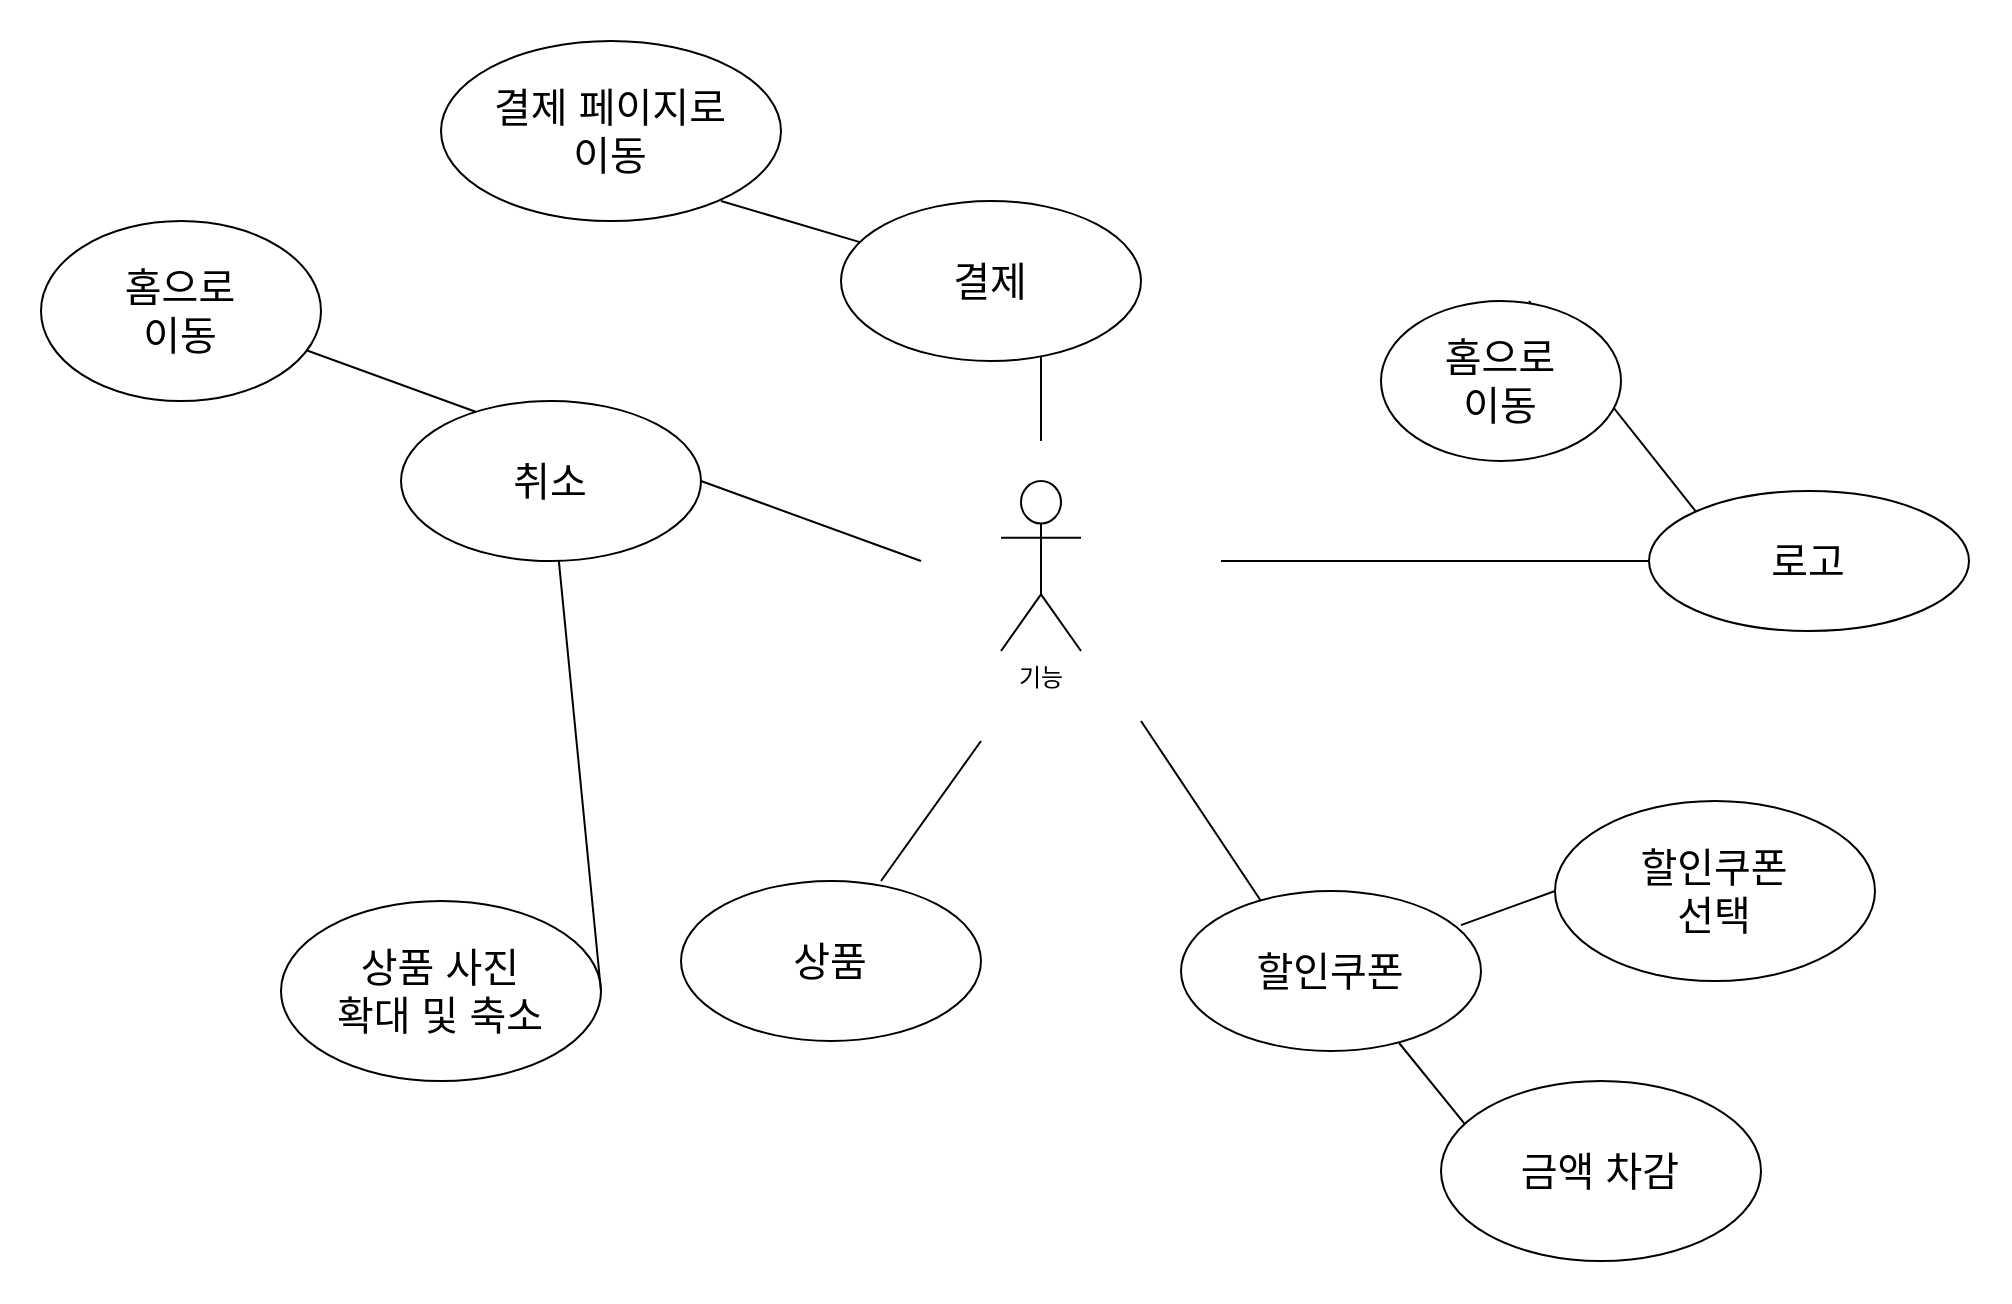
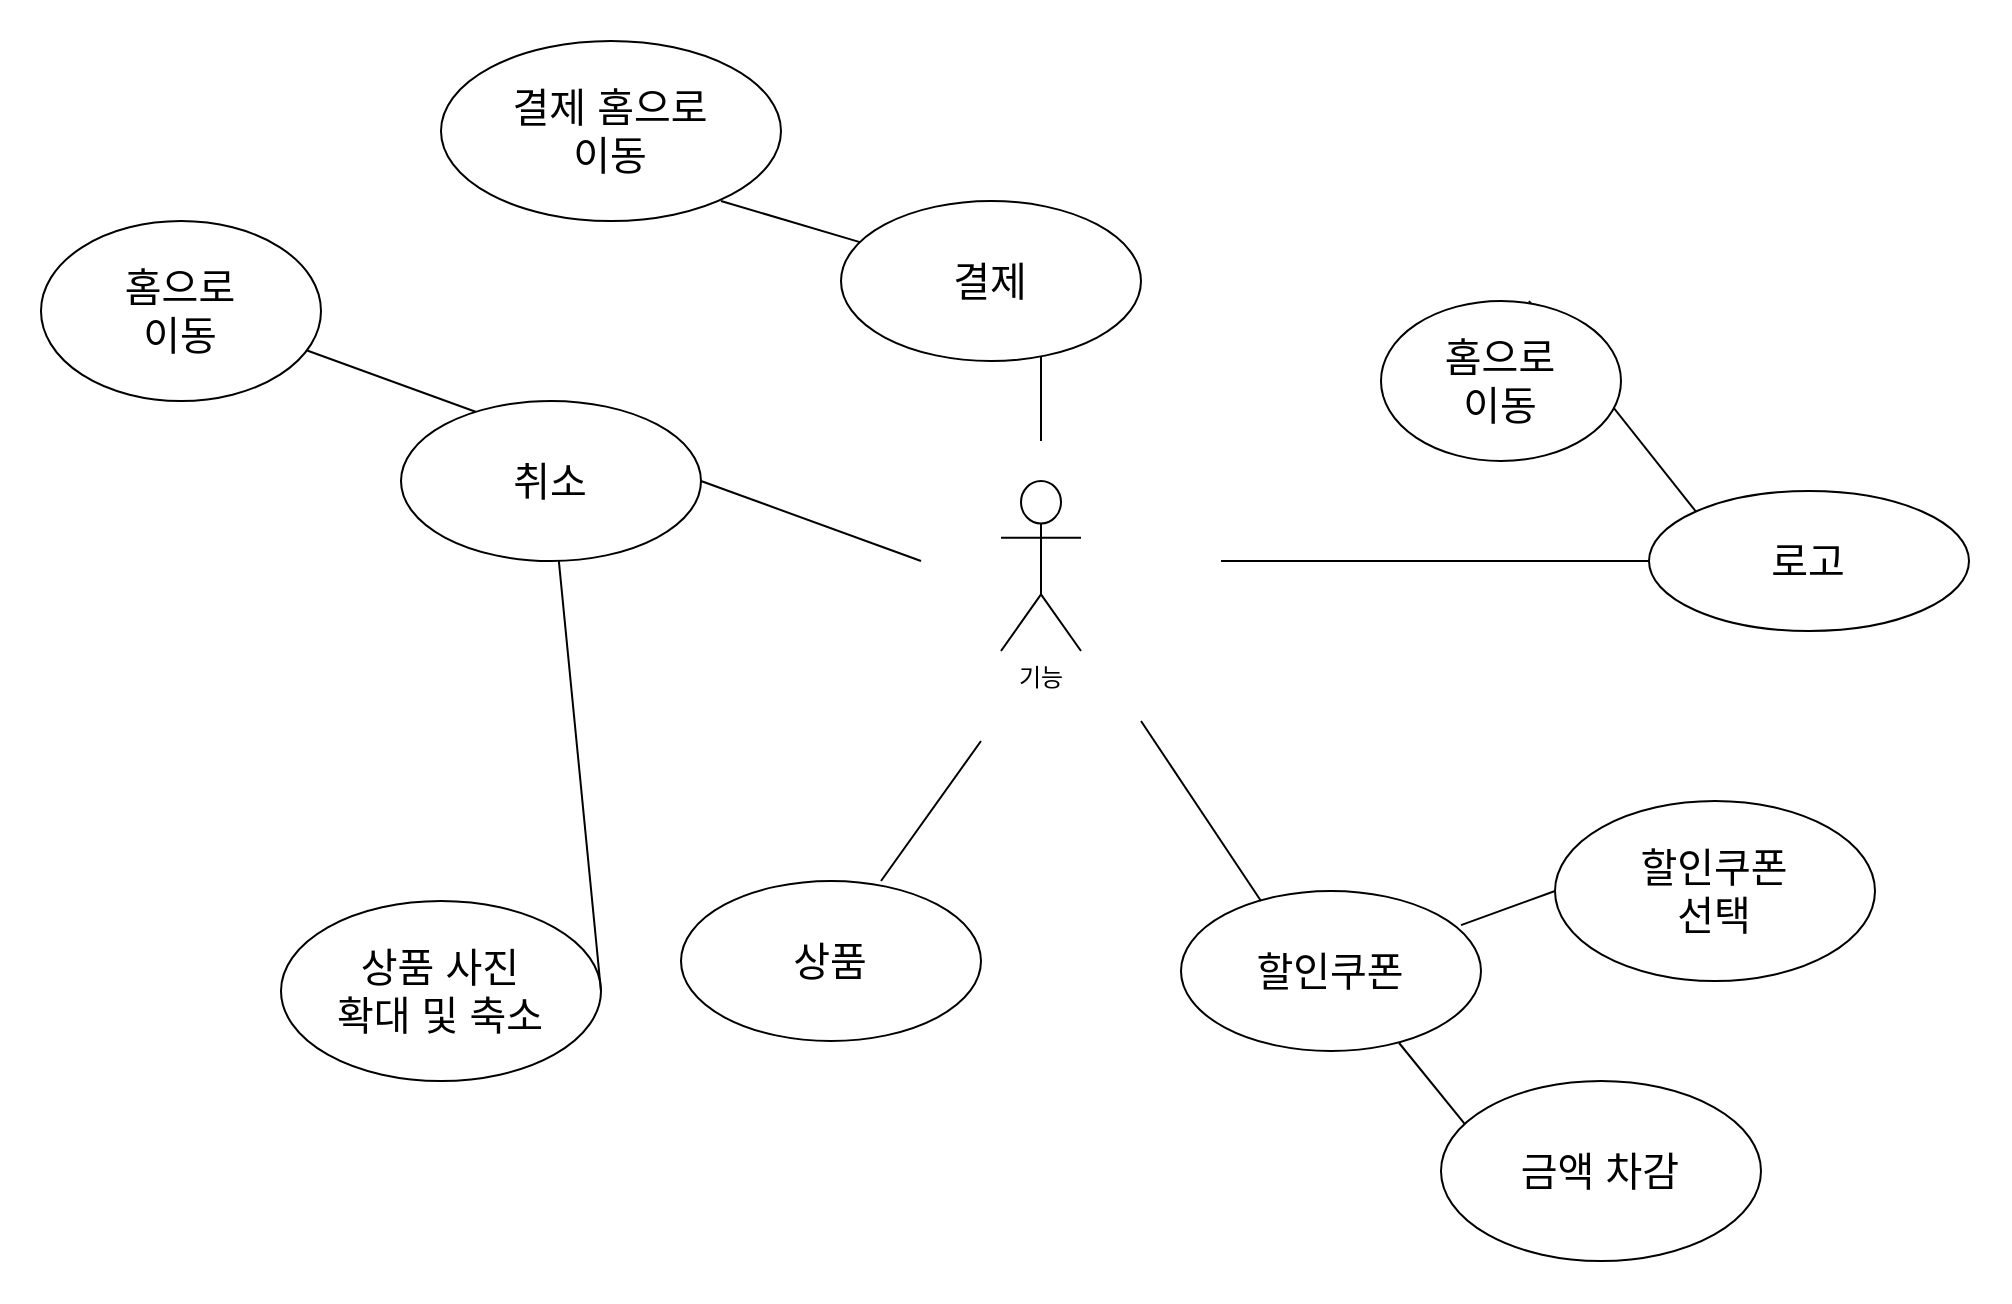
(611, 131) -> (611, 131)
